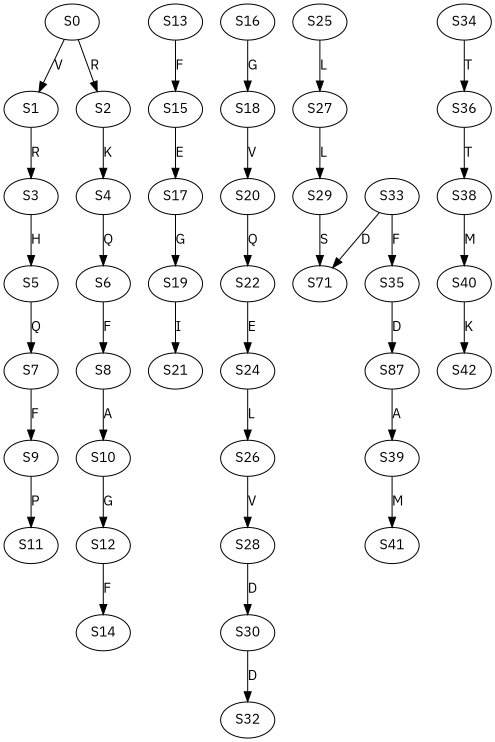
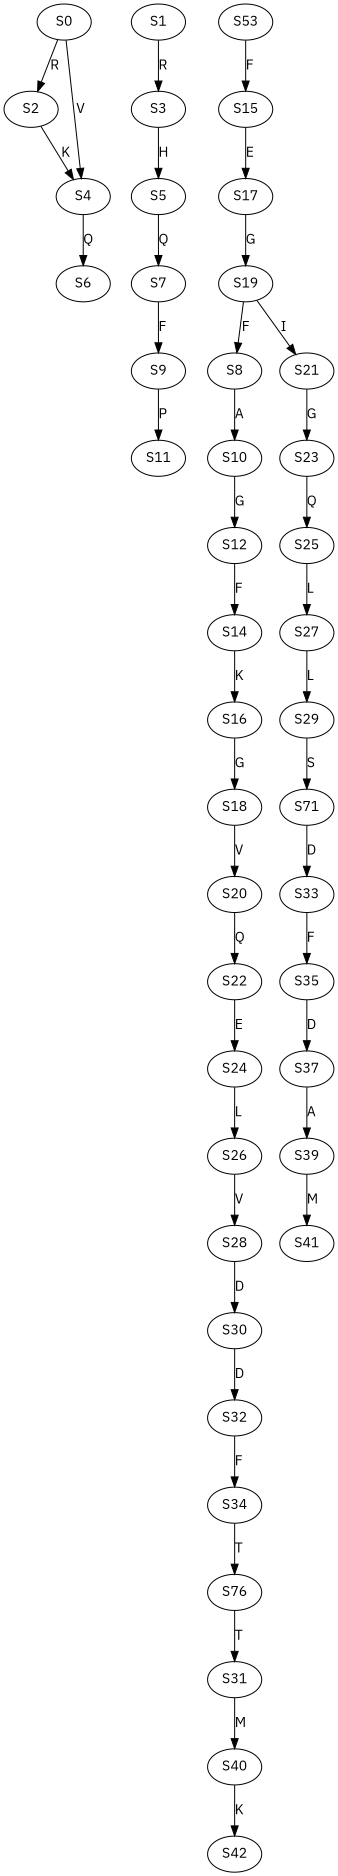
(175, 22) -> (246, 22)
(54, 61) -> (73, 104)
(464, 109) -> (235, 1592)
(464, 197) -> (235, 1680)
(359, 236) -> (307, 846)
(103, 322) -> (241, 322)
(392, 371) -> (307, 1069)
none -> (307, 458)
none -> (235, 671)
none -> (235, 1457)
